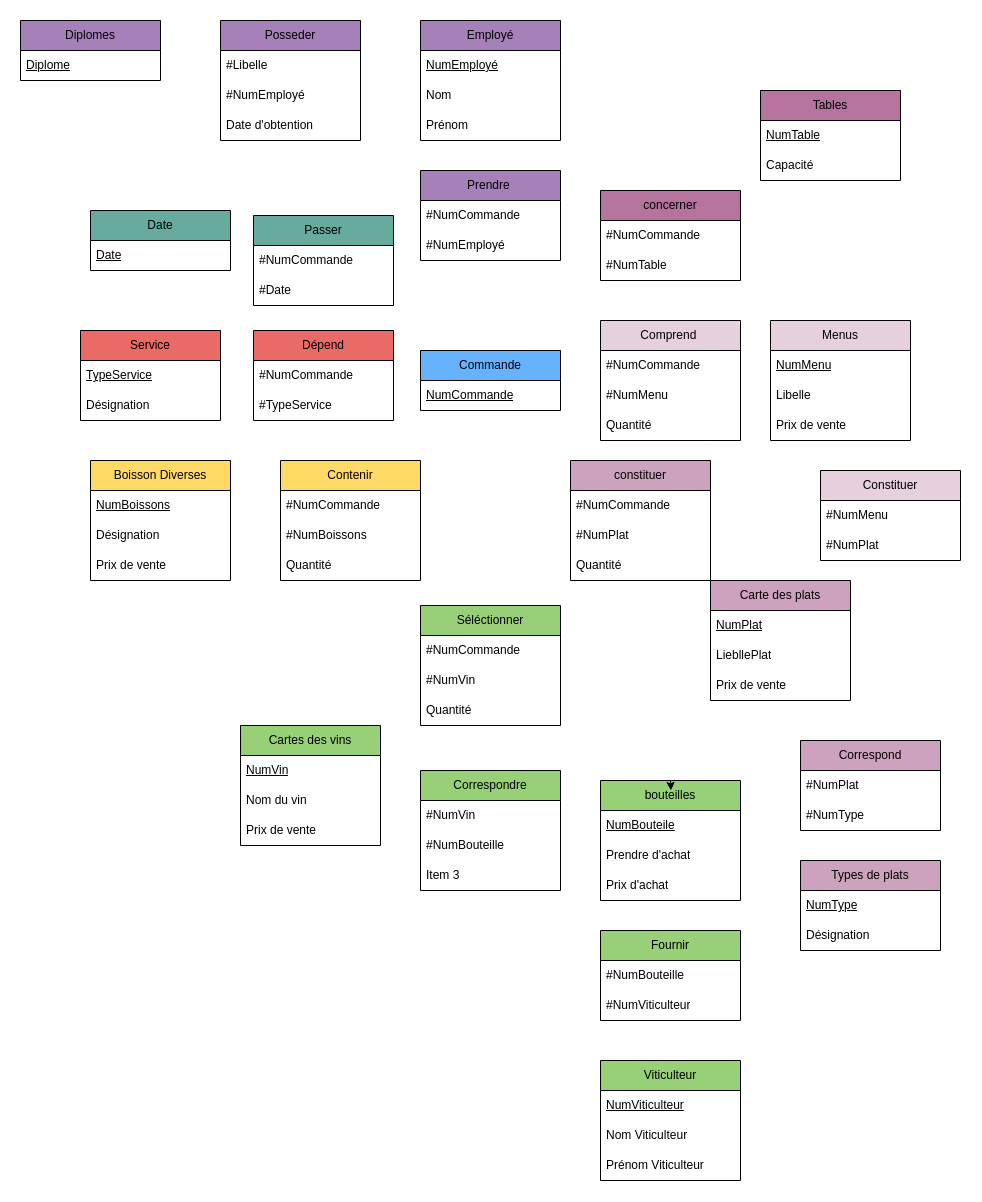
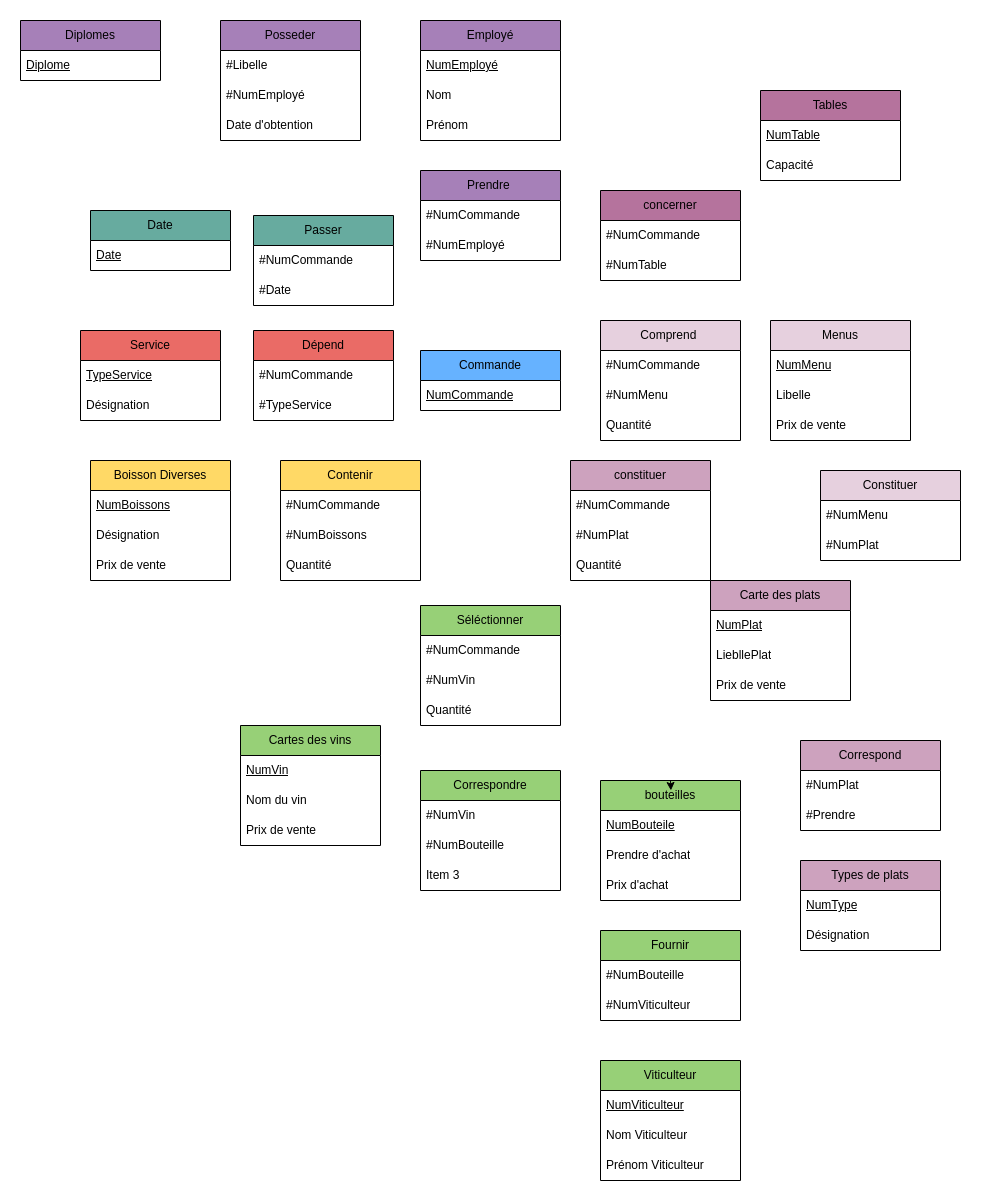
(833, 816) -> (833, 816)
